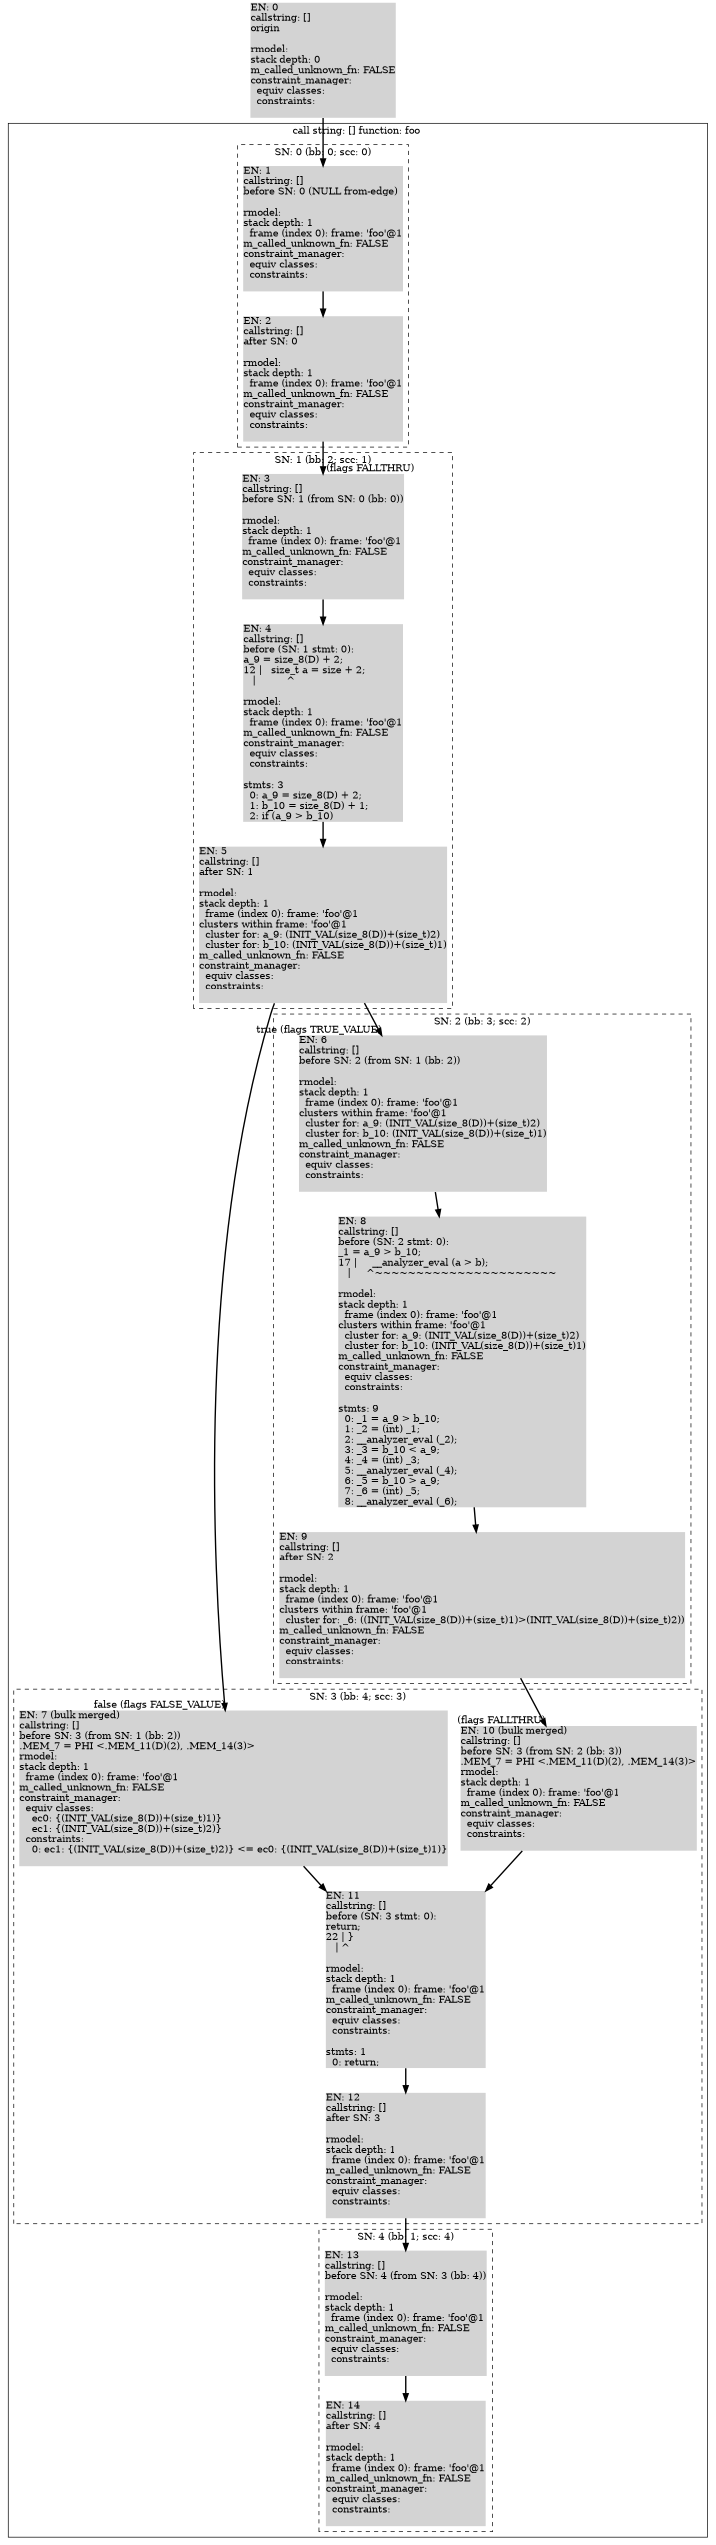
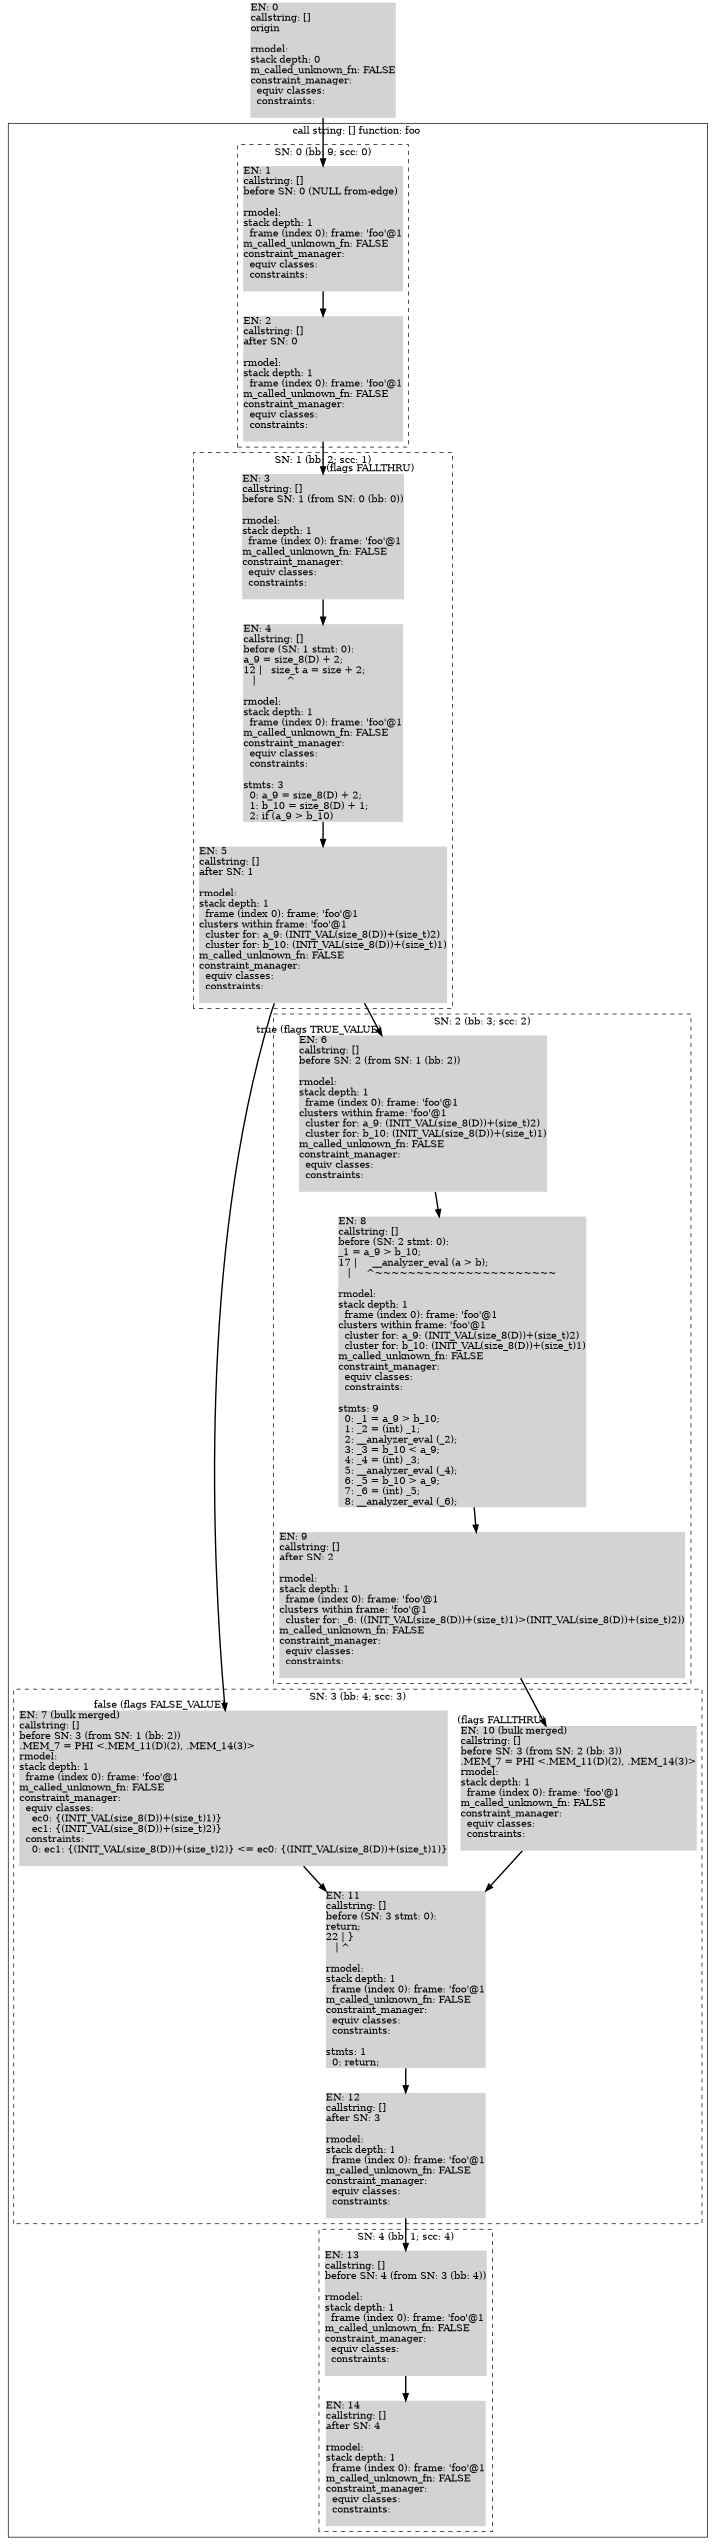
(323, 153) -> (323, 153)
